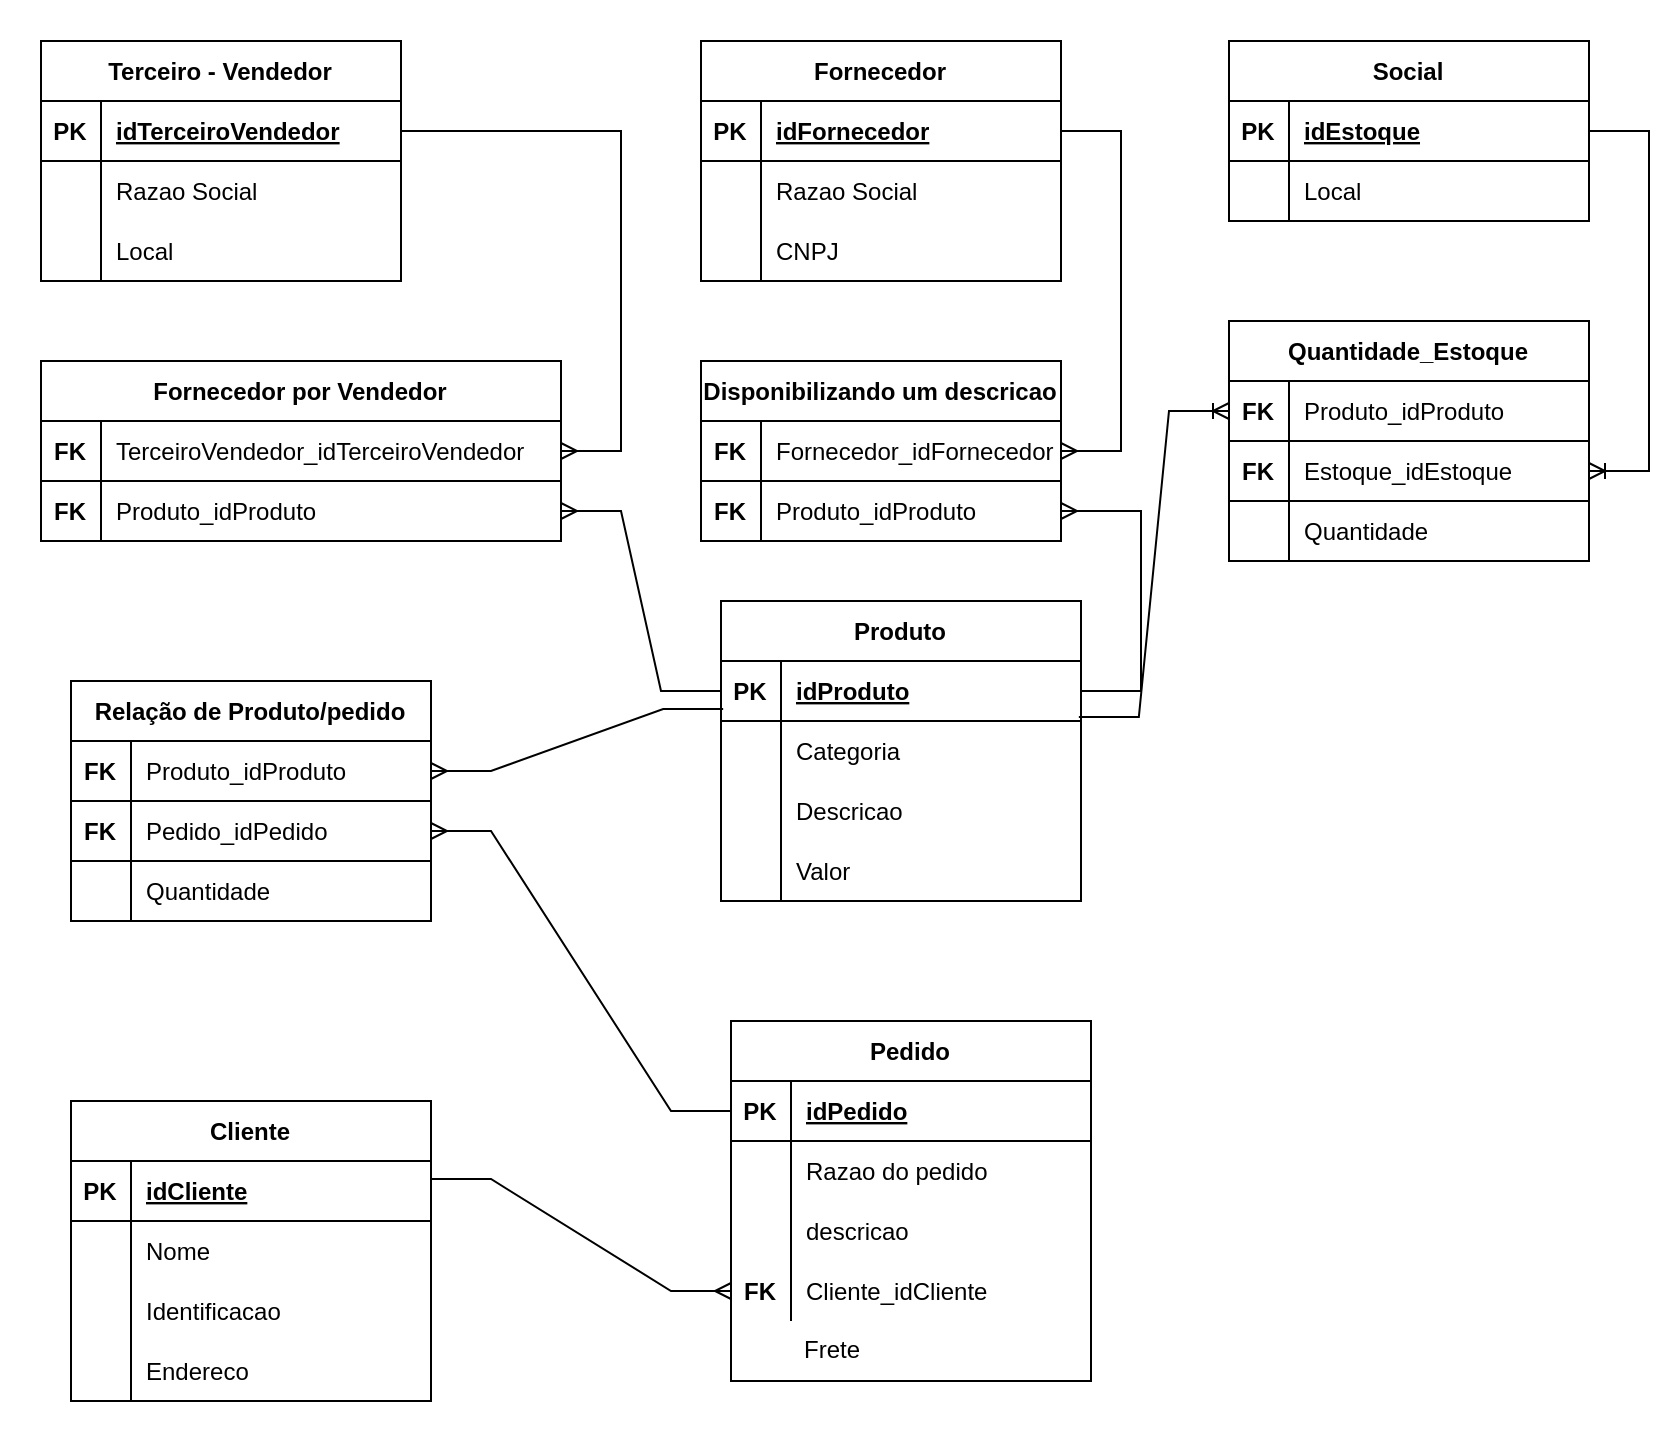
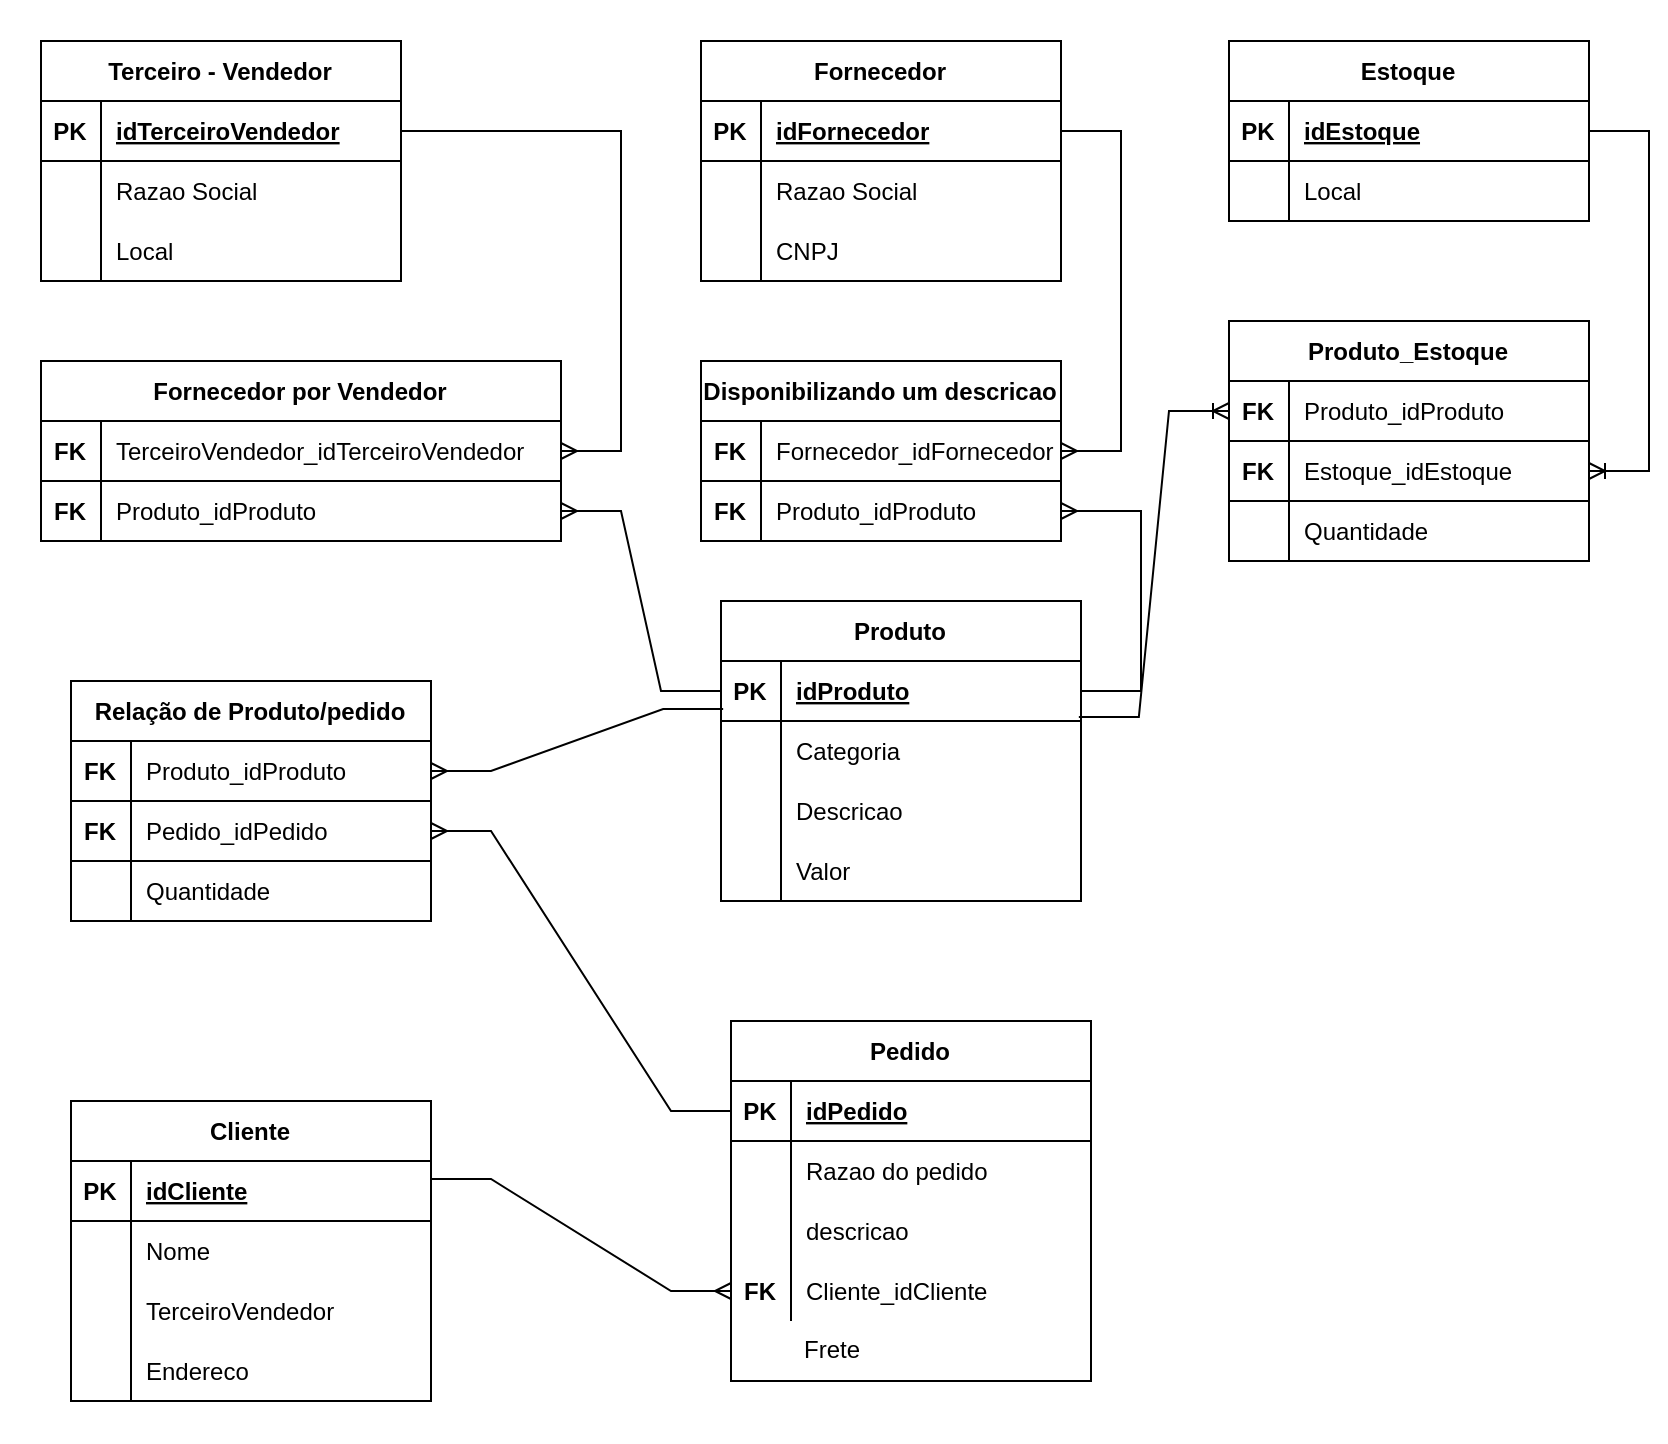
(1408, 72) -> (1408, 72)
(1408, 352) -> (1408, 352)
(227, 1312) -> (250, 1312)
